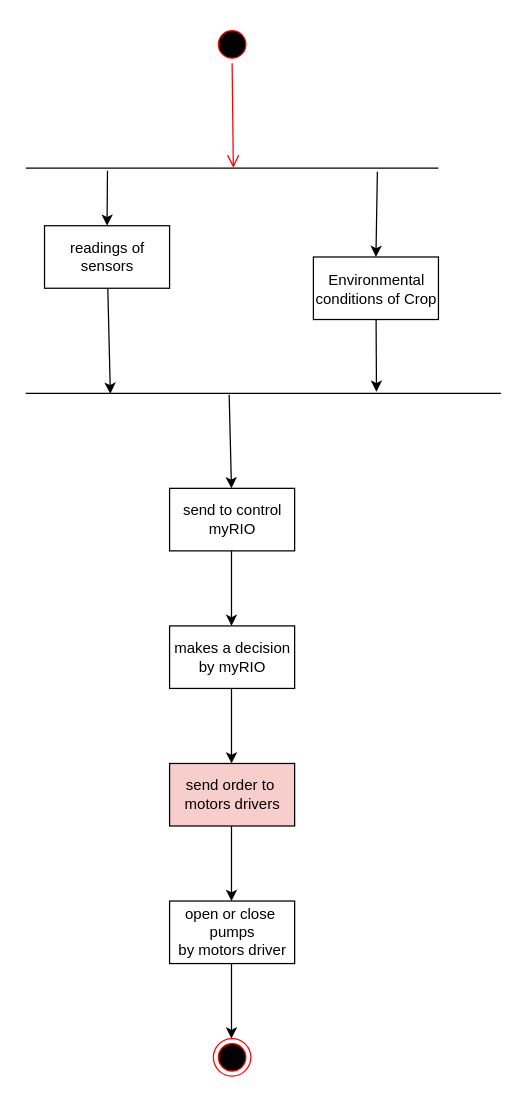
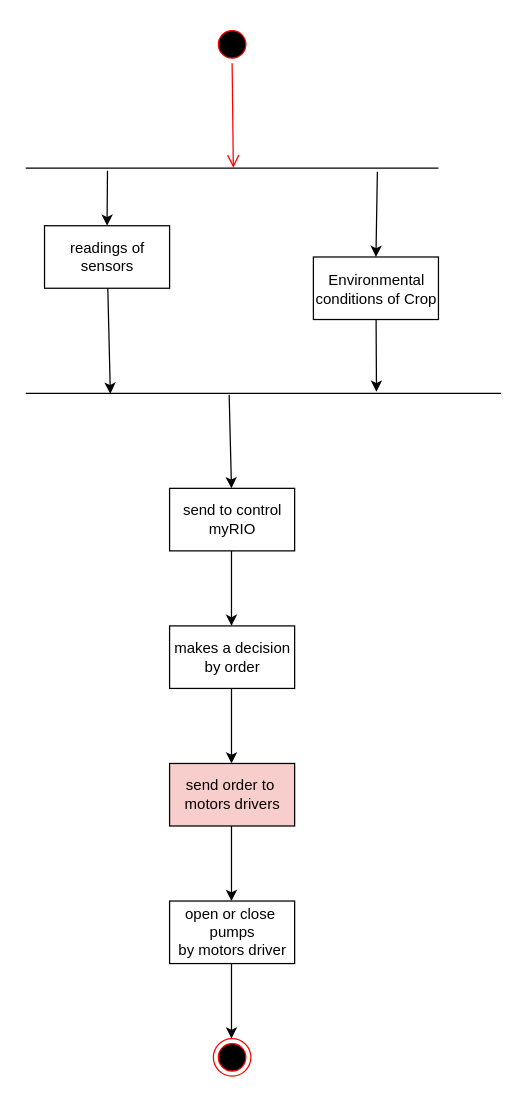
(233, 657) -> (233, 657)
